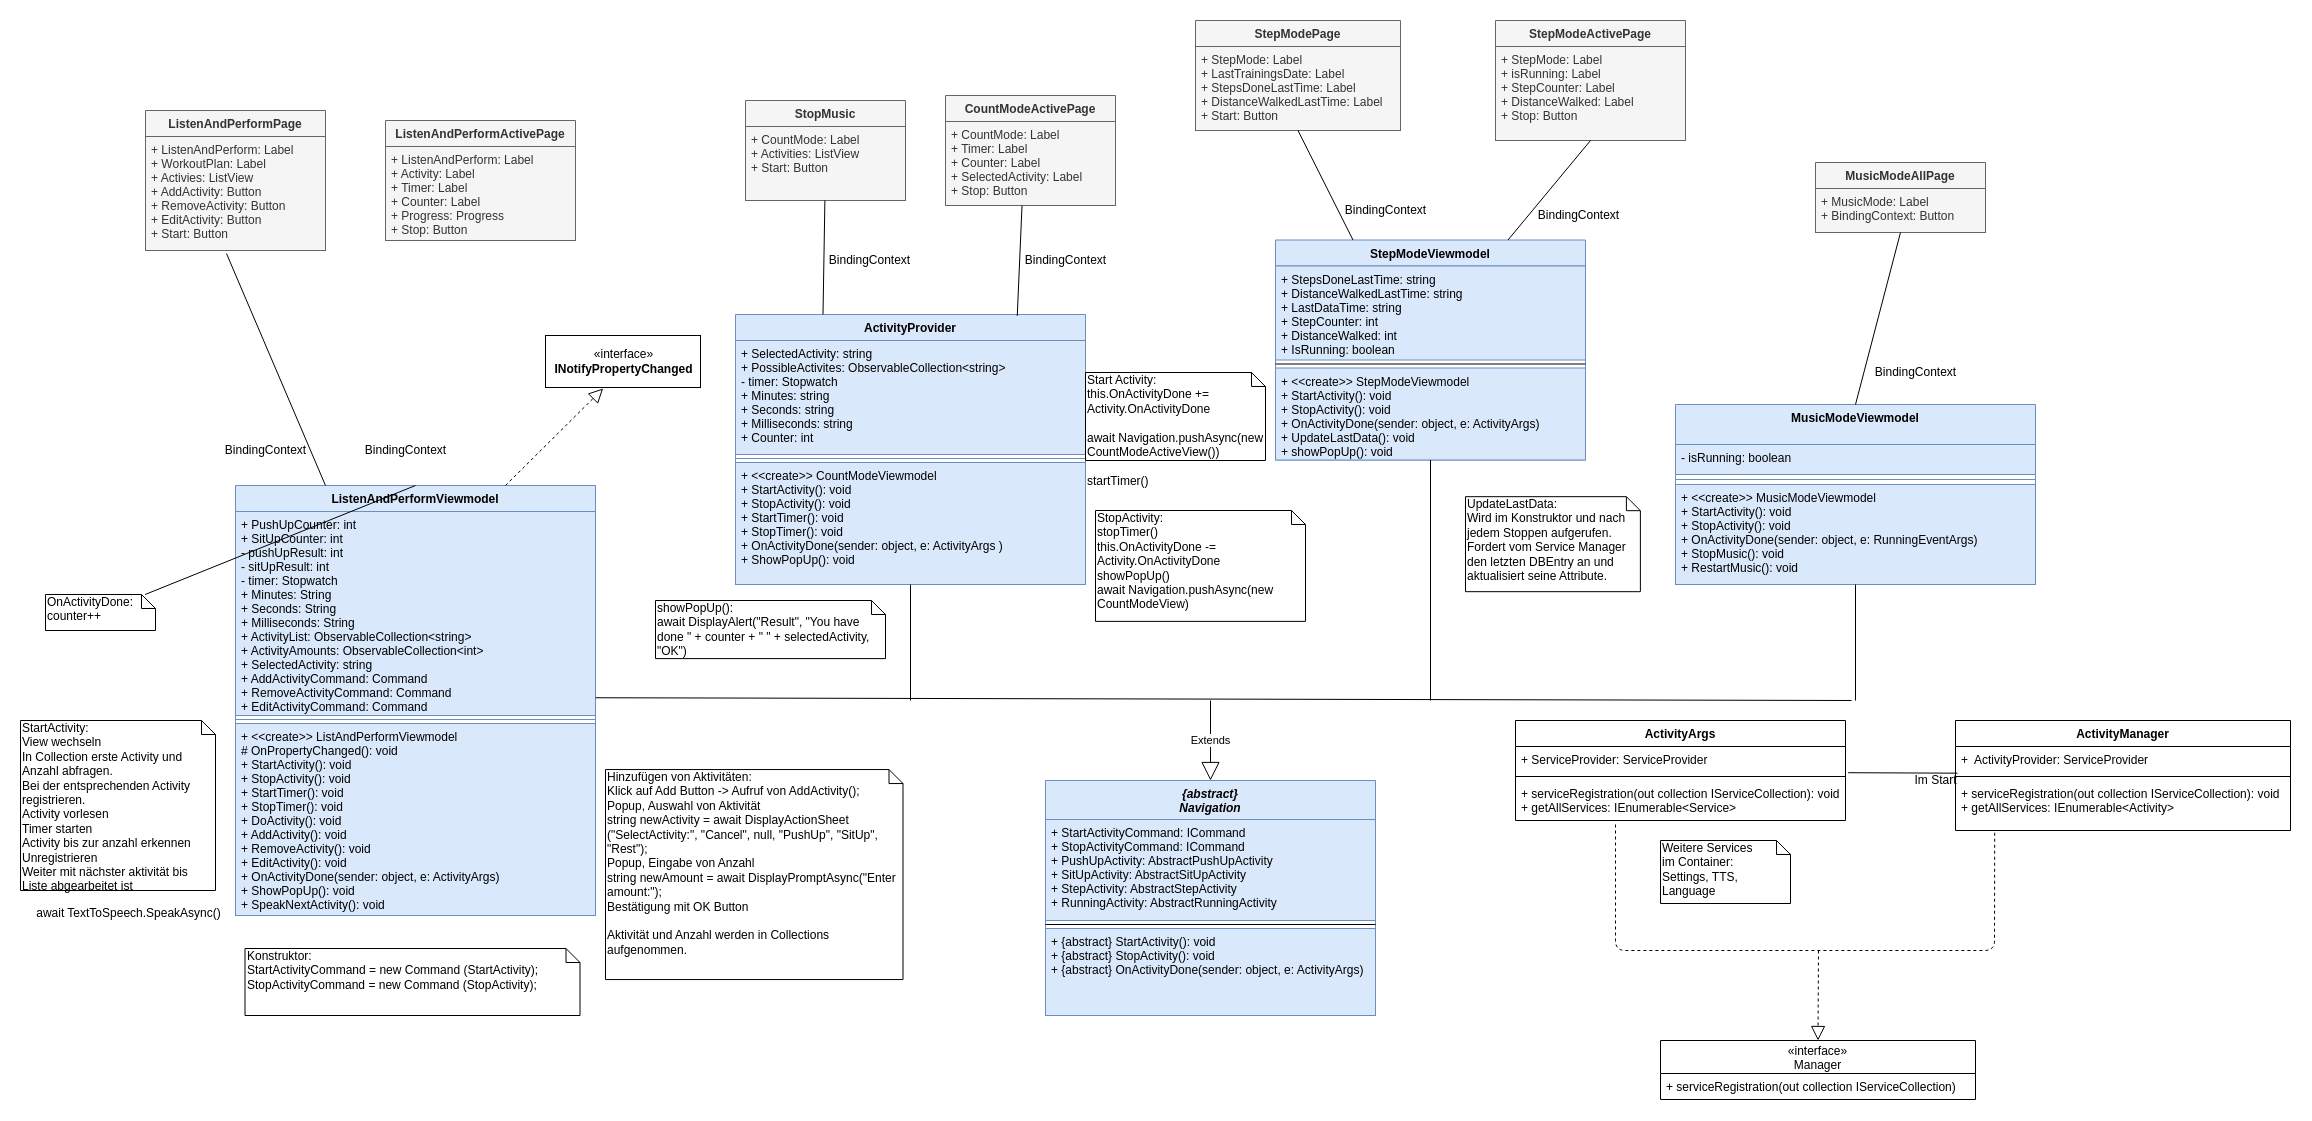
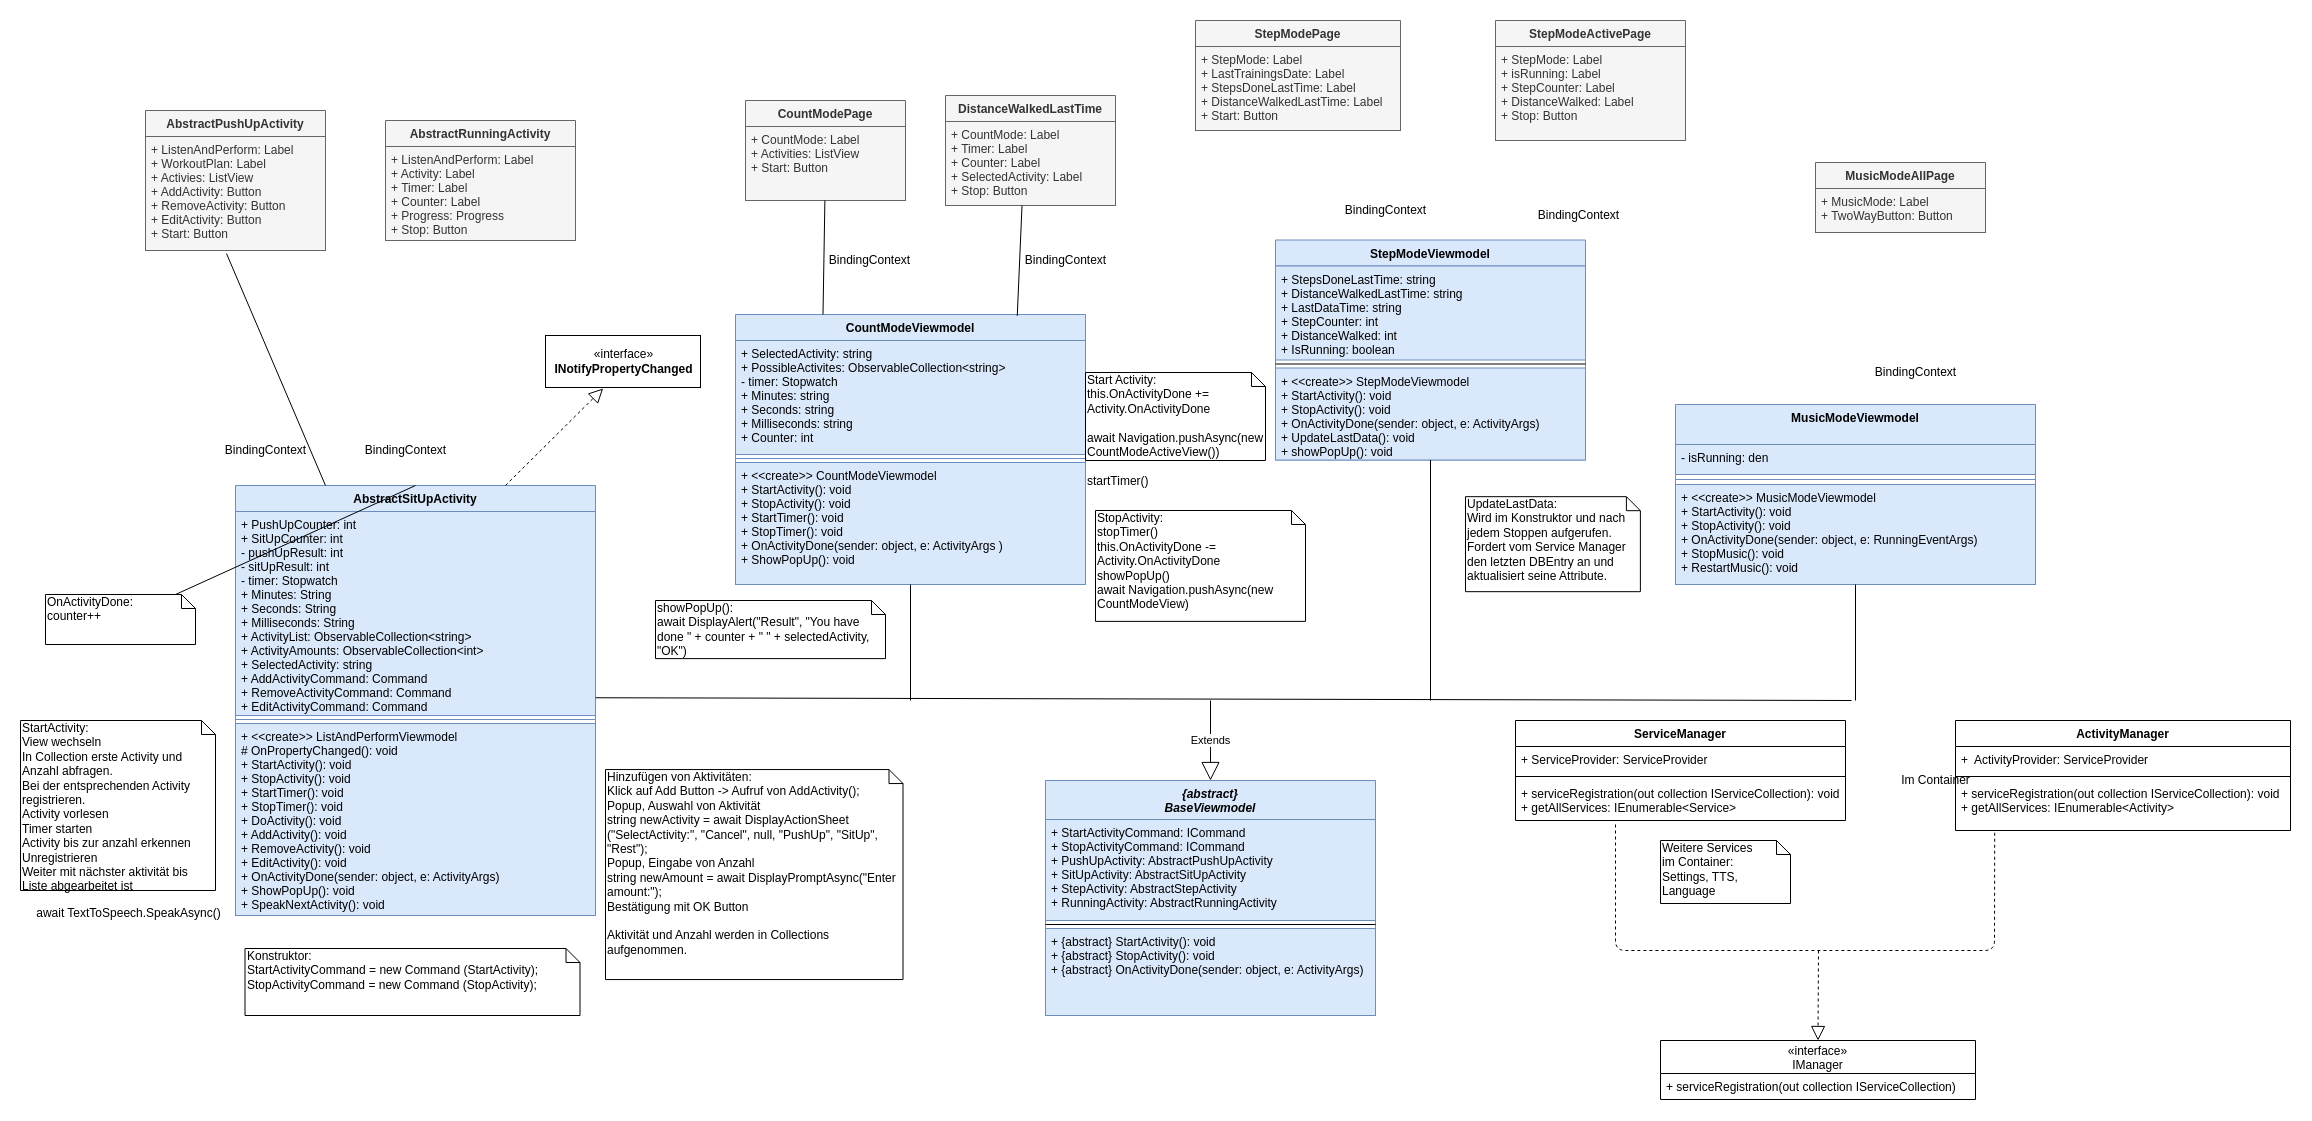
(1030, 109) -> (1030, 109)
(825, 114) -> (825, 114)
(235, 124) -> (235, 124)
(480, 134) -> (480, 134)
(1326, 186) -> none
(1548, 191) -> none
(1874, 202) -> (1874, 202)
(1878, 320) -> none
(910, 328) -> (910, 328)
(1739, 458) -> (1727, 458)
(415, 499) -> (415, 499)
(101, 613) -> (121, 620)
(1680, 734) -> (1680, 734)
(1902, 773) -> none
(1936, 781) -> (1936, 781)
(1210, 794) -> (1210, 794)
(1818, 1051) -> (1818, 1051)
